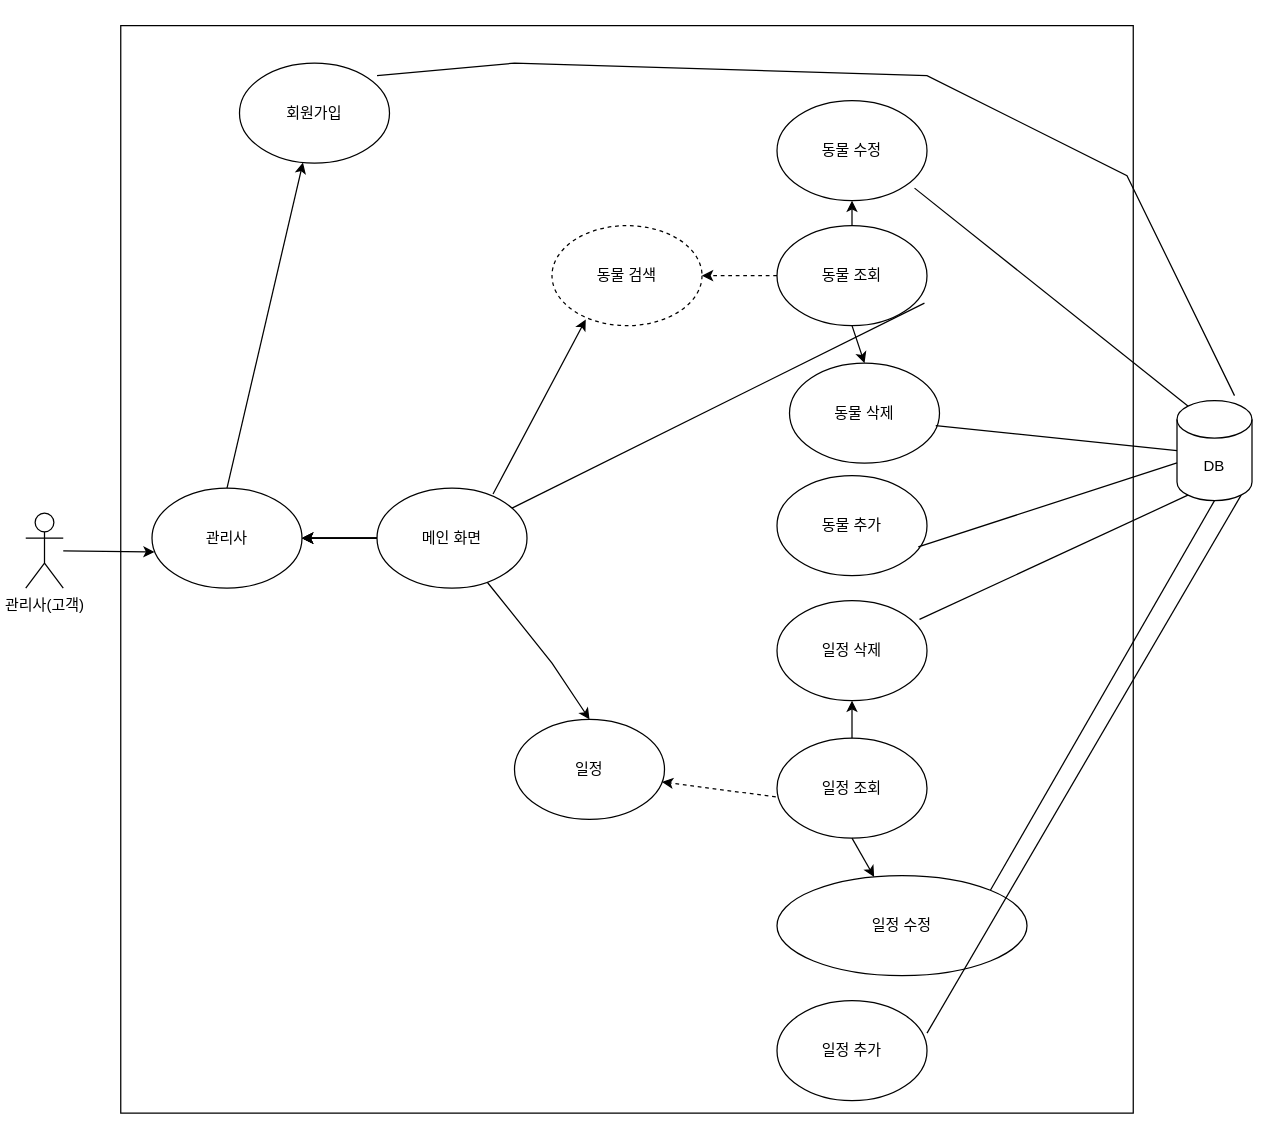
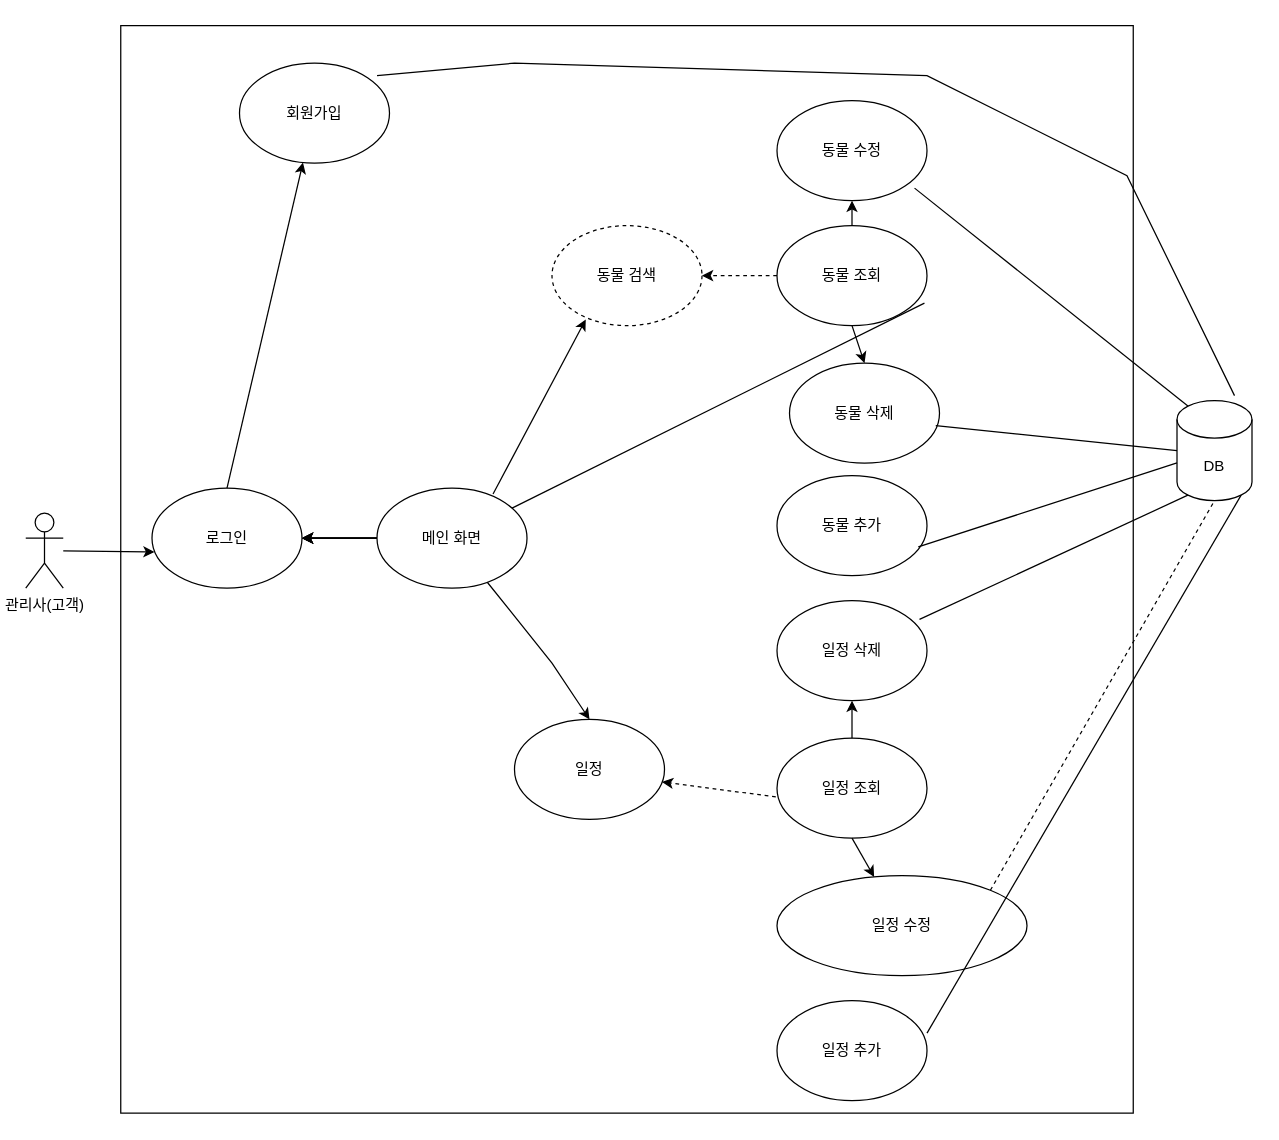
(227, 538) -> (227, 538)
(1103, 694) -> (1103, 694)
